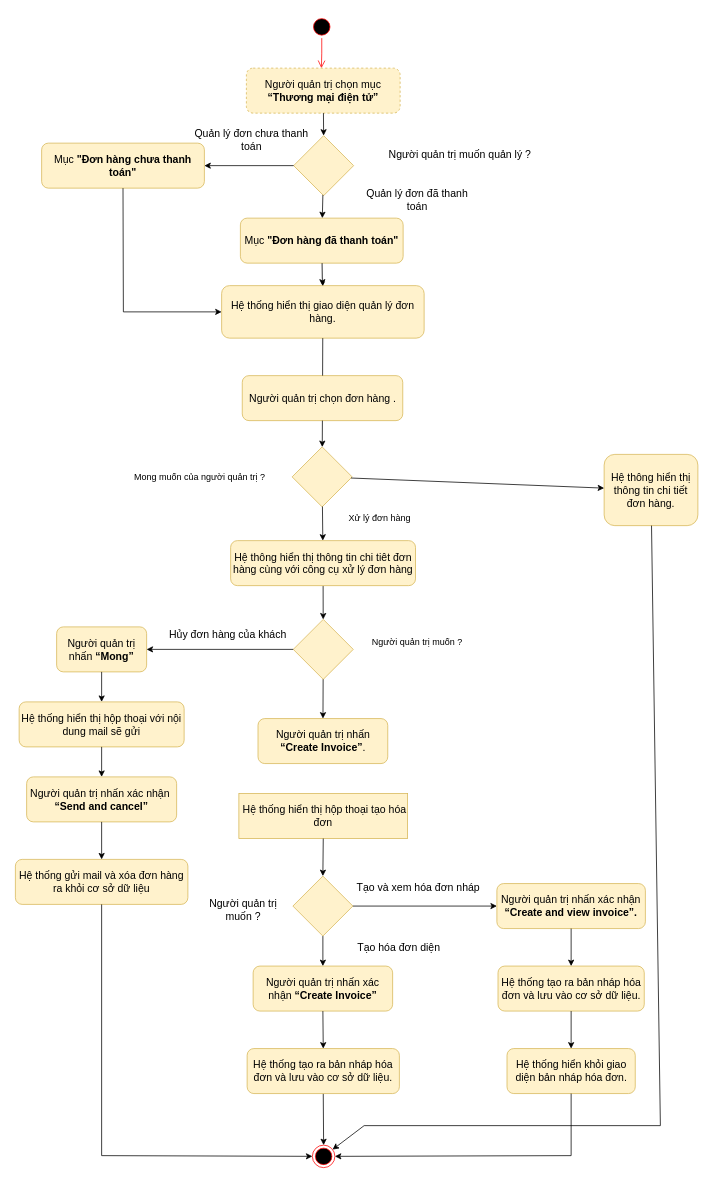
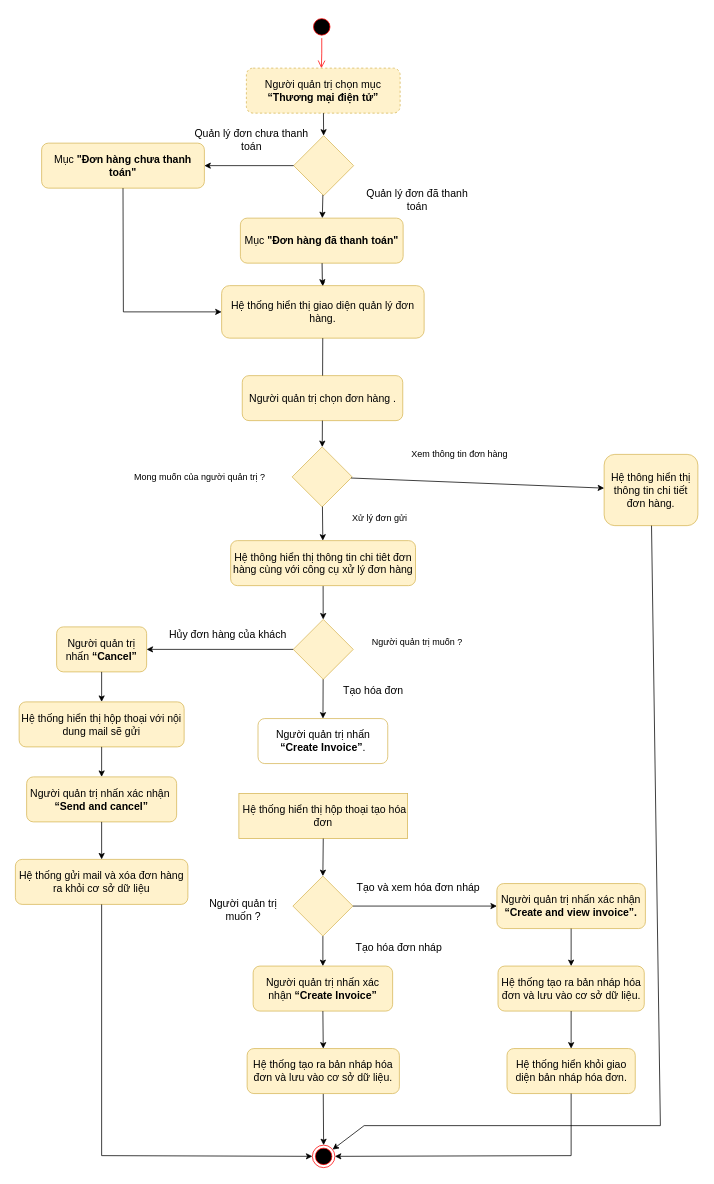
(460, 154) -> none
none -> (460, 454)
(380, 518) -> (380, 518)
(102, 649) -> (102, 649)
none -> (374, 690)
(323, 741) -> (323, 741)
(399, 947) -> (399, 947)
